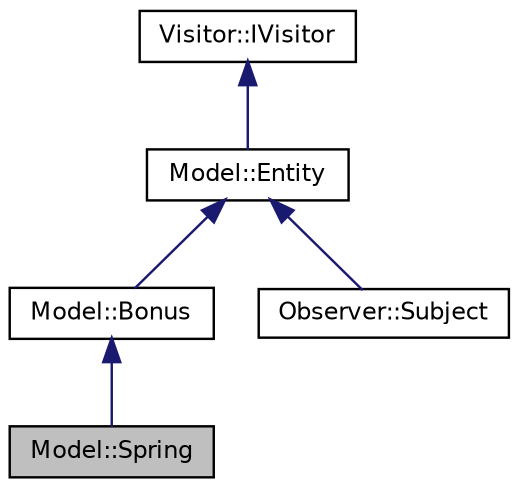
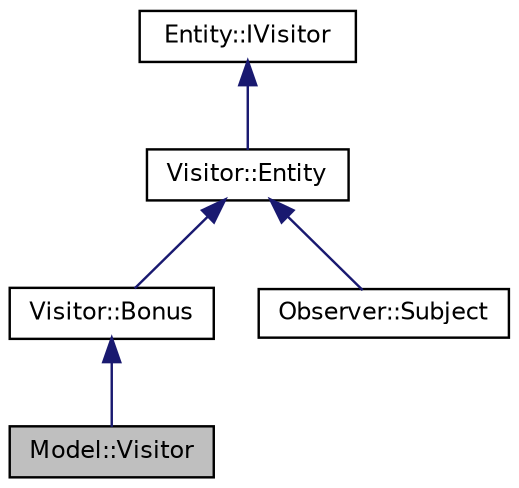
(248, 36) -> (248, 36)
(248, 175) -> (248, 175)
(112, 313) -> (112, 313)
(112, 452) -> (112, 452)
